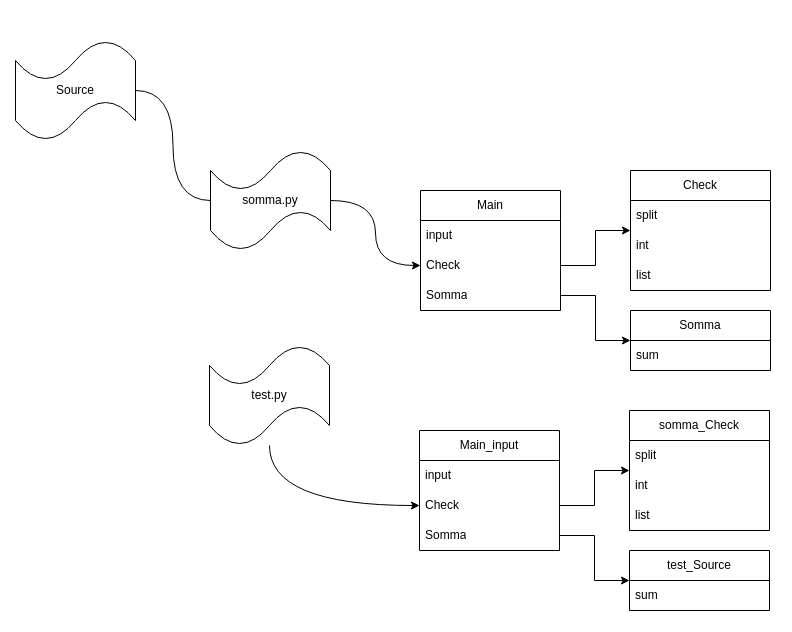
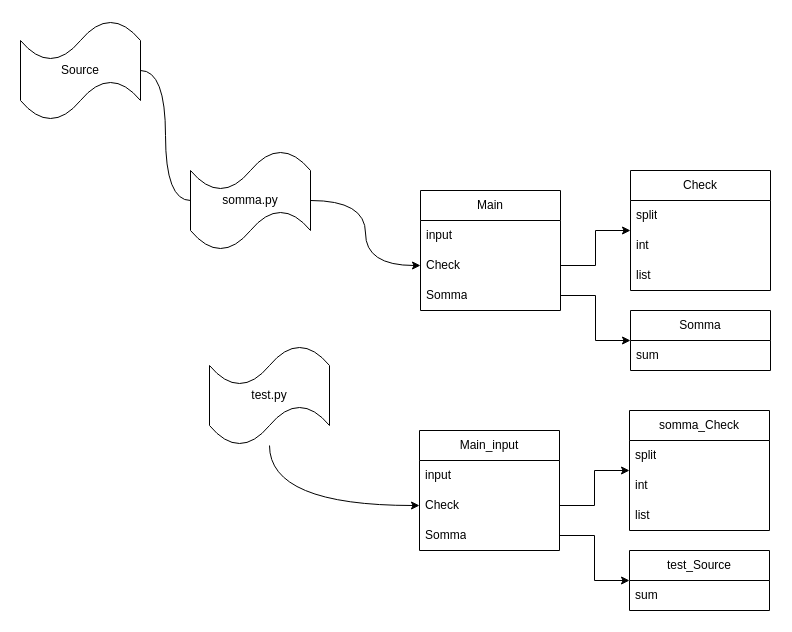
(76, 91) -> (81, 71)
(271, 201) -> (251, 201)
